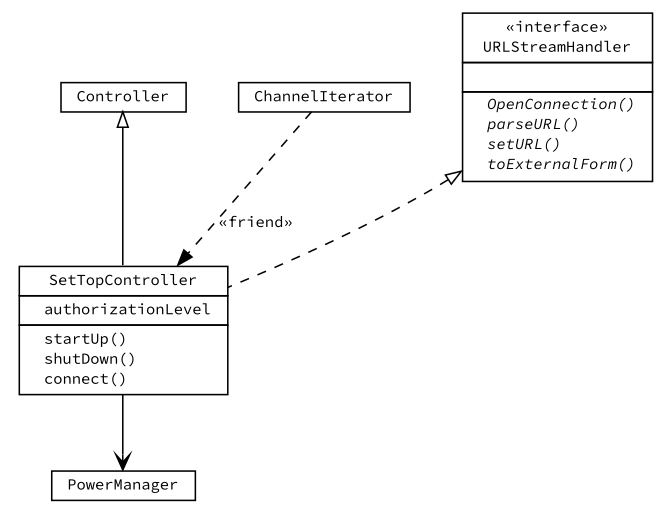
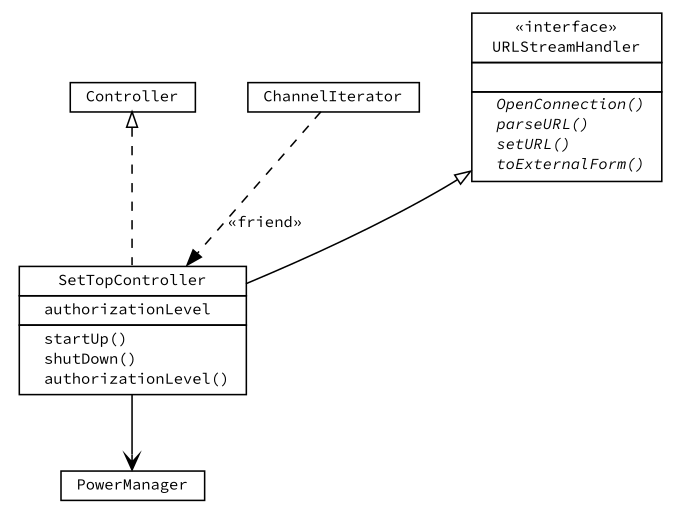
(123, 196) -> (132, 196)
(340, 238) -> (353, 235)
(82, 379) -> (133, 379)
